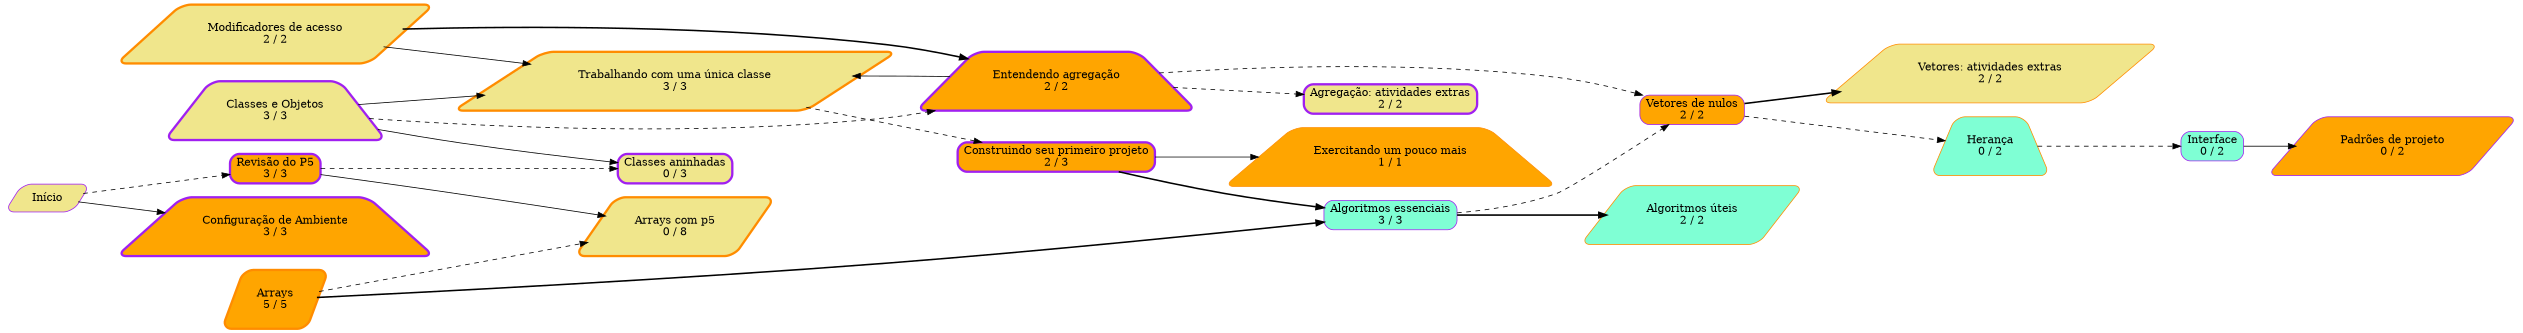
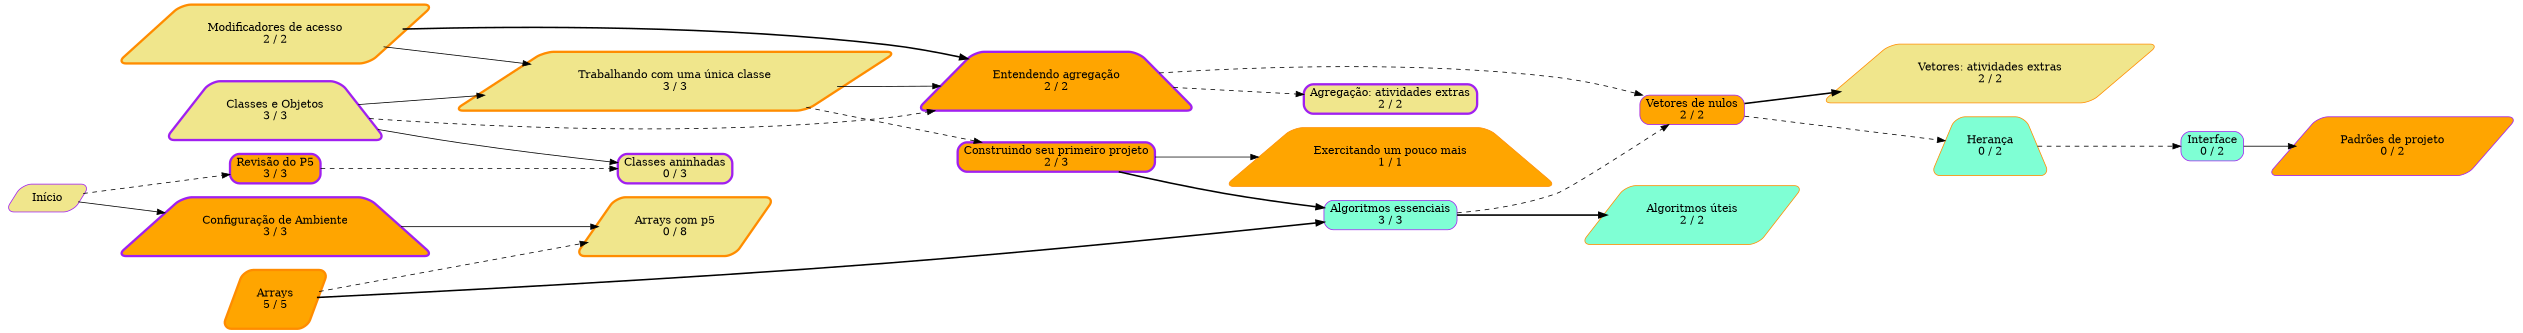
(905, 76) -> (885, 86)
(459, 194) -> (496, 227)
